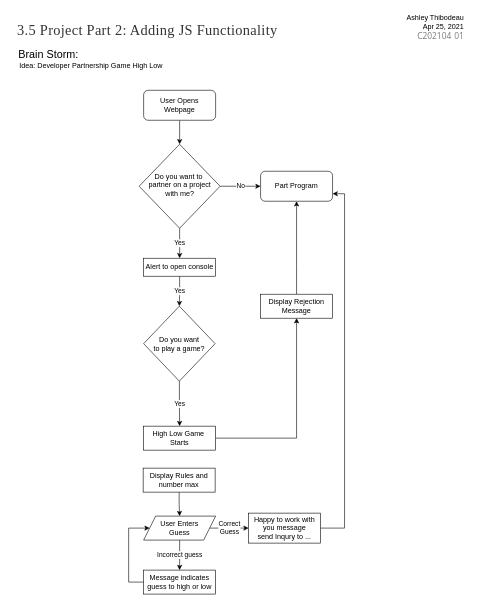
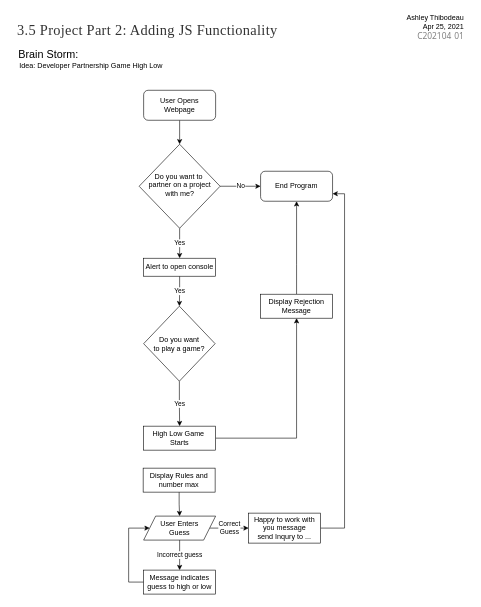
(297, 186) -> (297, 186)
